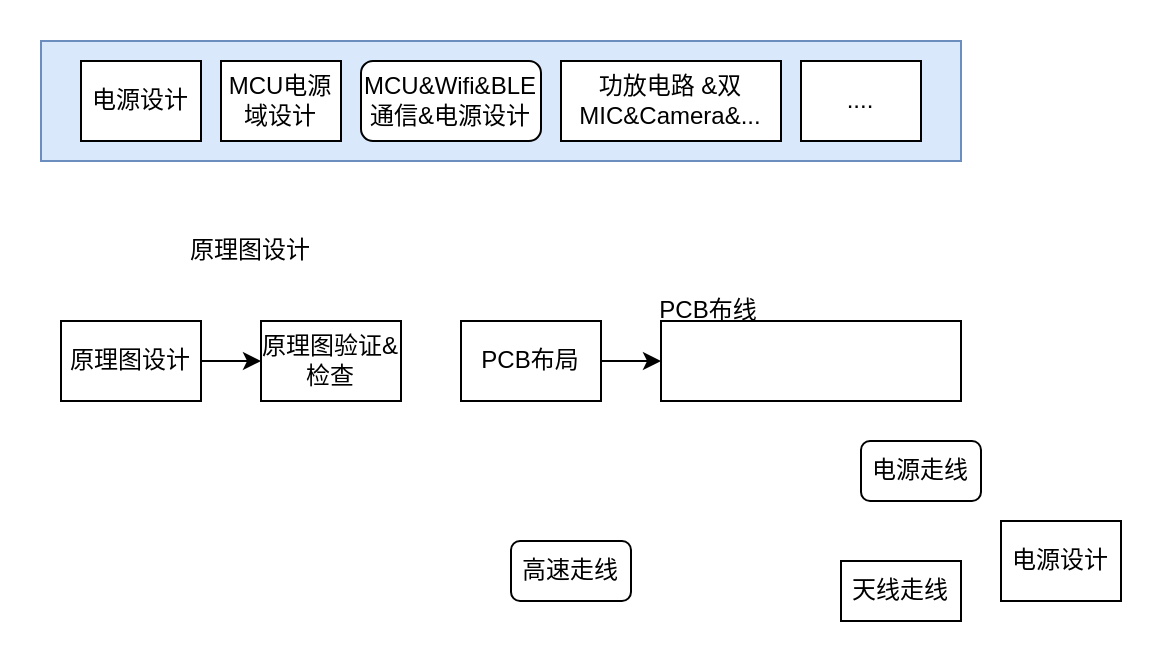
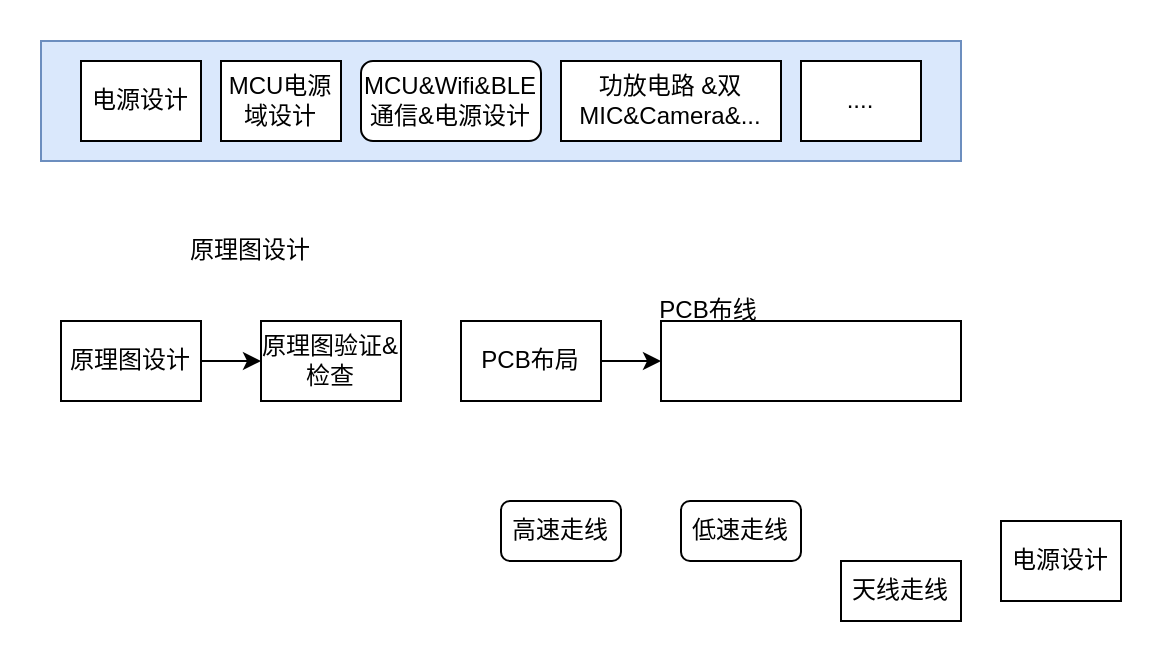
(921, 471) -> none
none -> (741, 531)
(571, 571) -> (561, 531)
